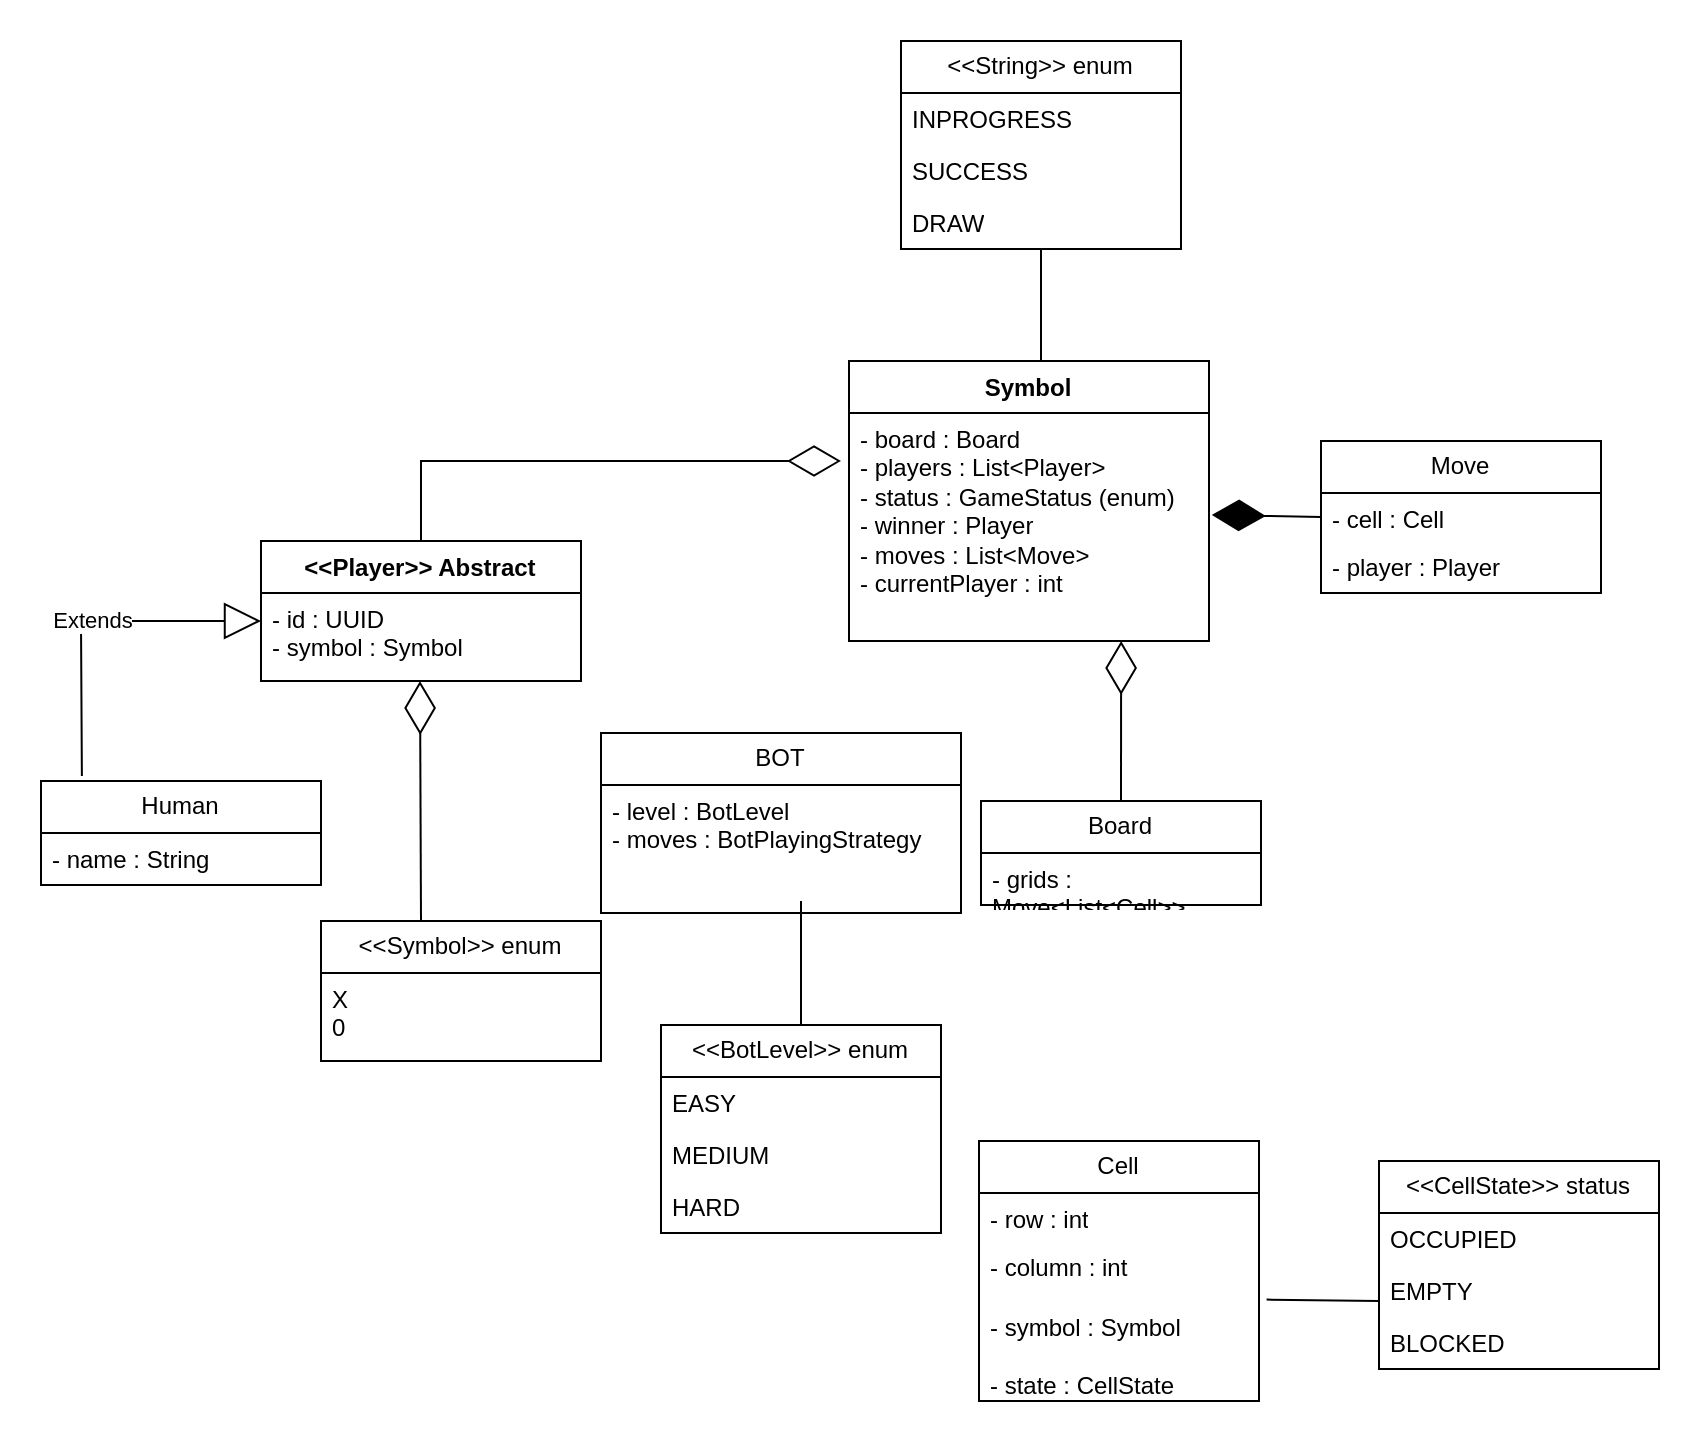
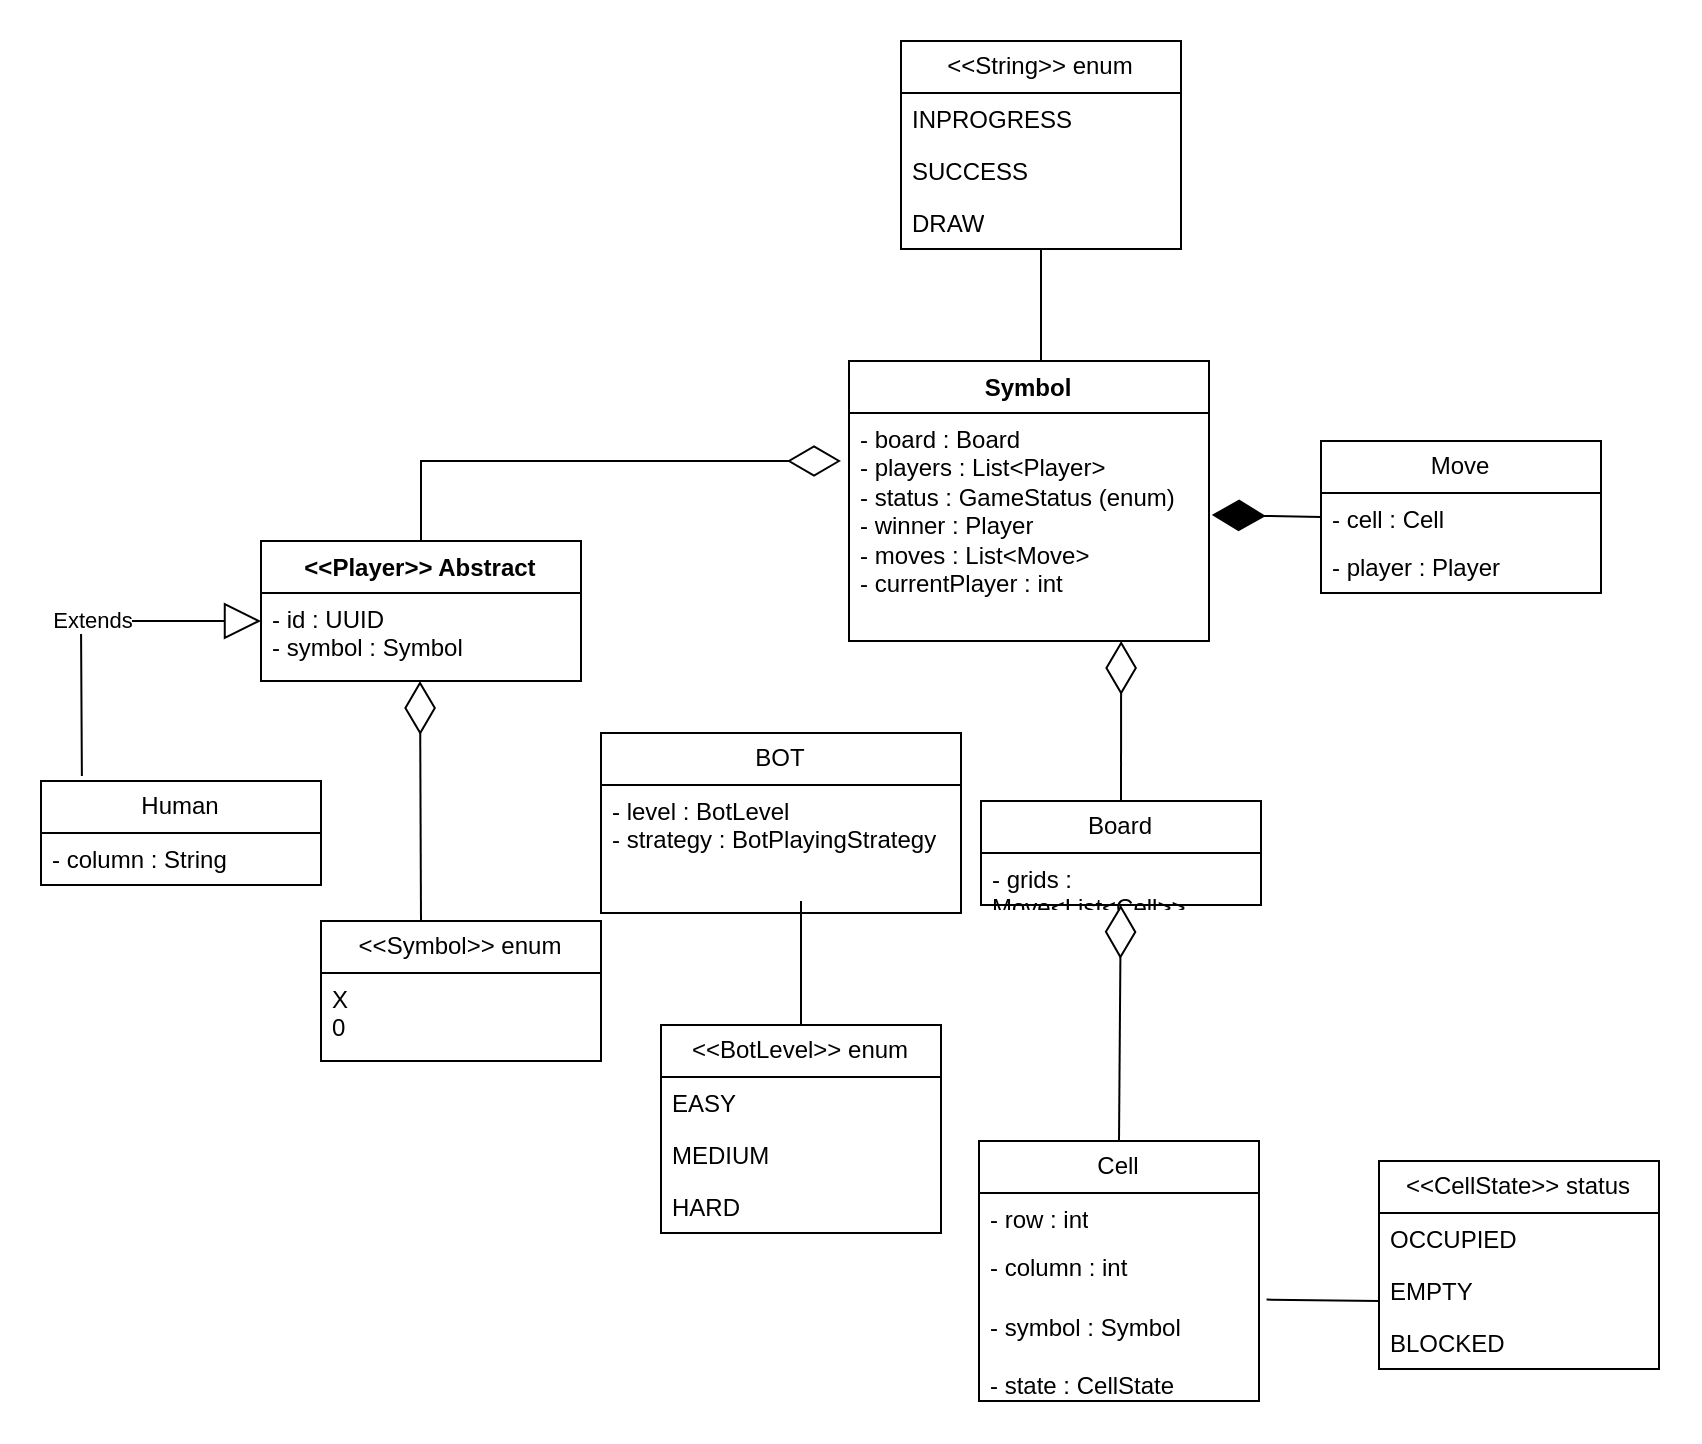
(782, 828) -> (783, 842)
(138, 861) -> (149, 861)
none -> (1120, 1048)
